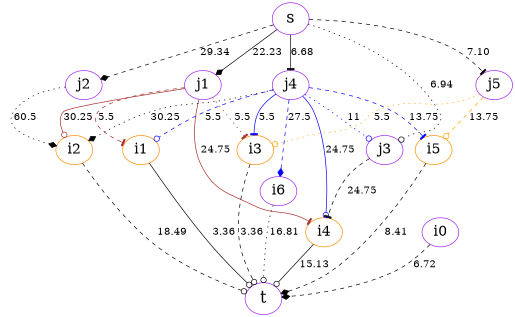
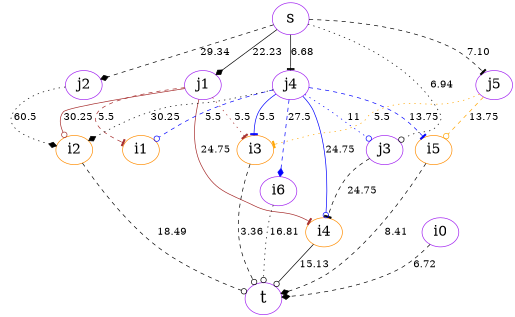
(375, 111) -> (375, 111)
(195, 226) -> none
